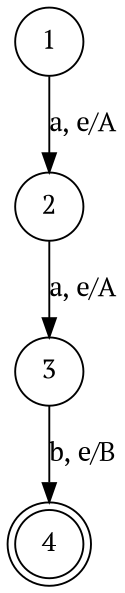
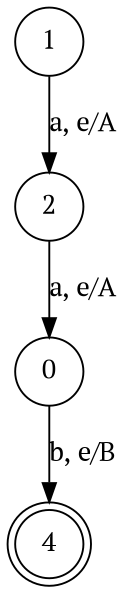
(49, 372) -> (49, 372)
